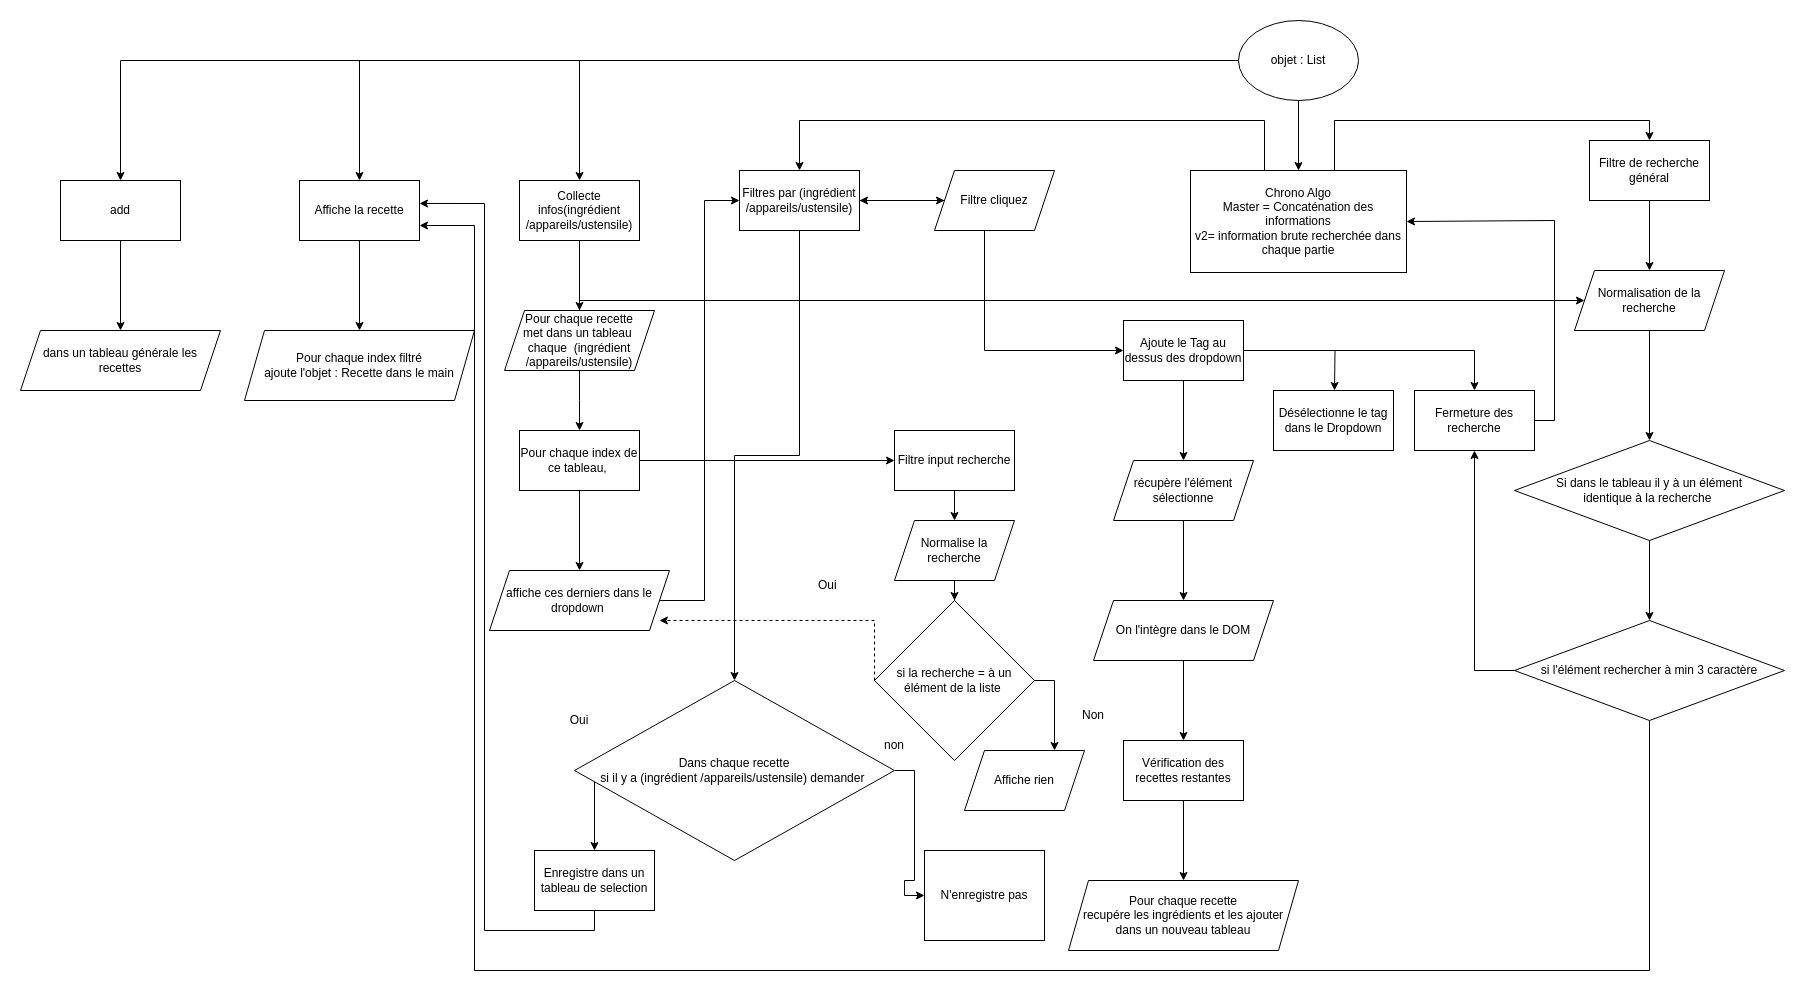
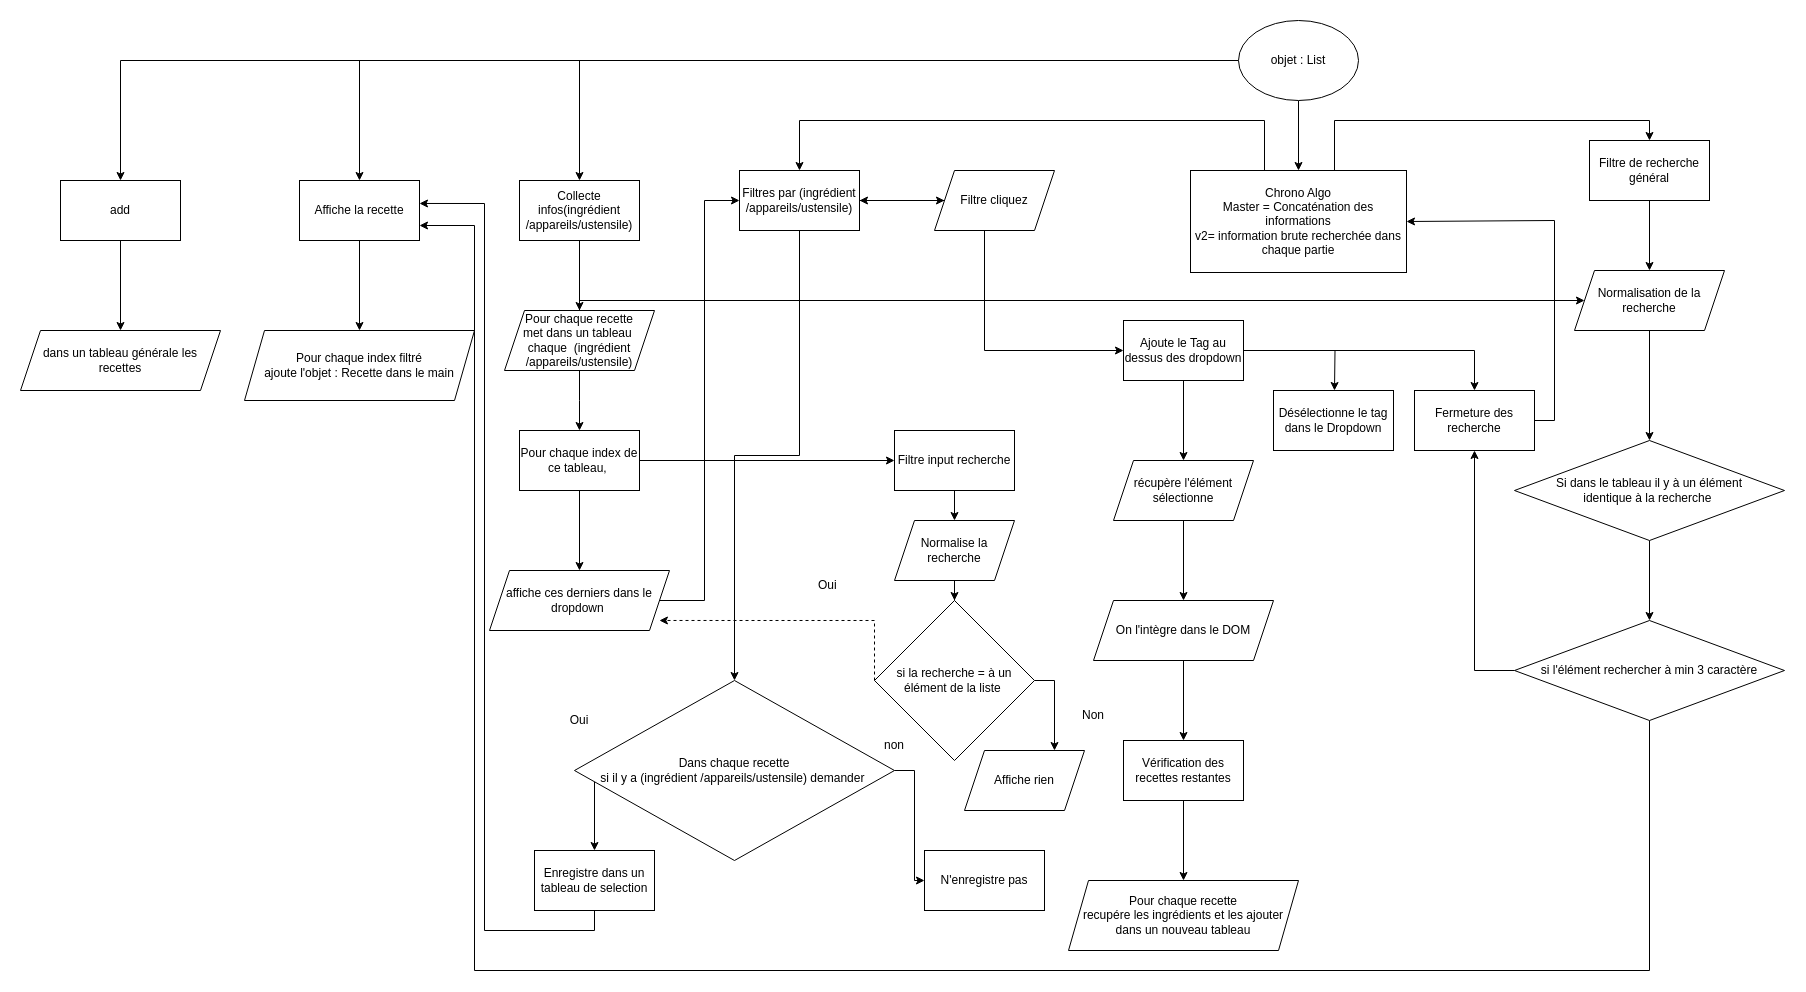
(985, 896) -> (985, 881)
